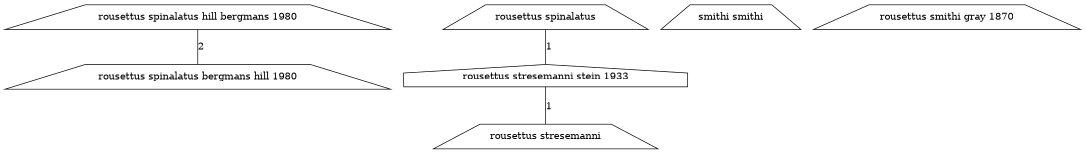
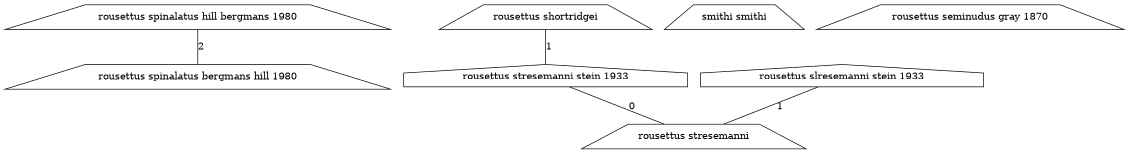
(546, 17) -> (546, 17)
(947, 17) -> (970, 17)
none -> (842, 77)
(549, 107) -> (632, 107)
